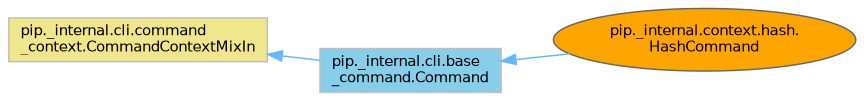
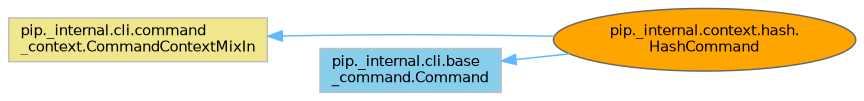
(301, 58) -> (418, 35)
